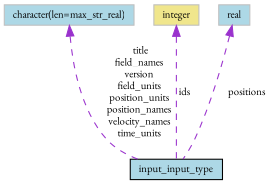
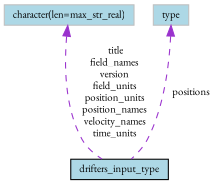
(176, 15) -> none
(234, 15) -> (171, 15)
(176, 169) -> (120, 169)
